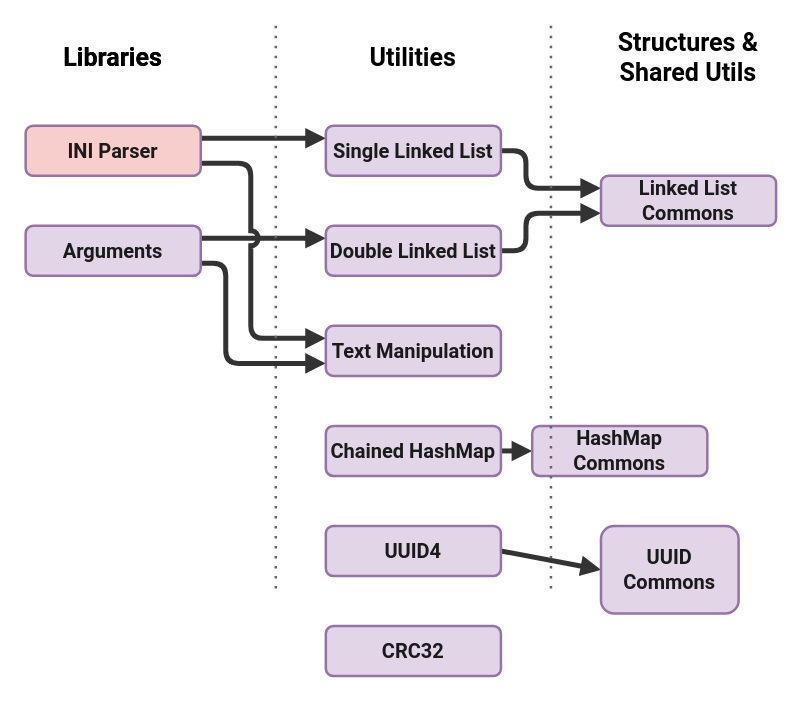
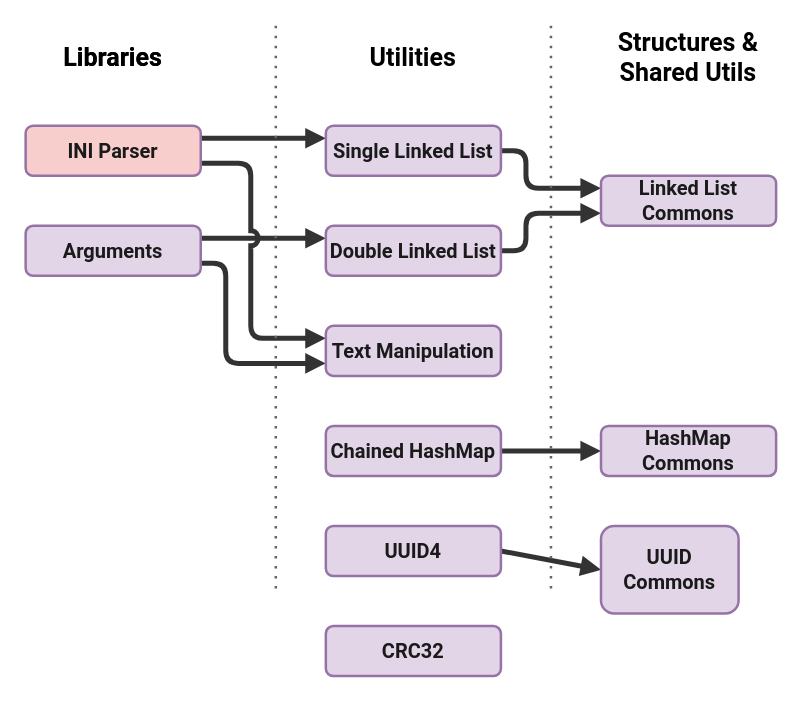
(619, 451) -> (688, 451)
